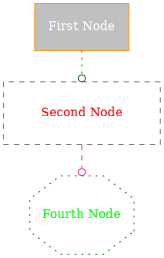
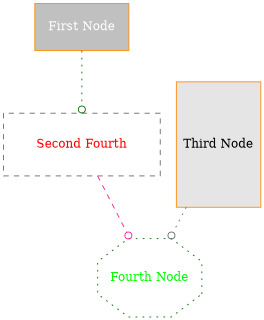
(82, 113) -> (82, 145)
none -> (219, 145)
